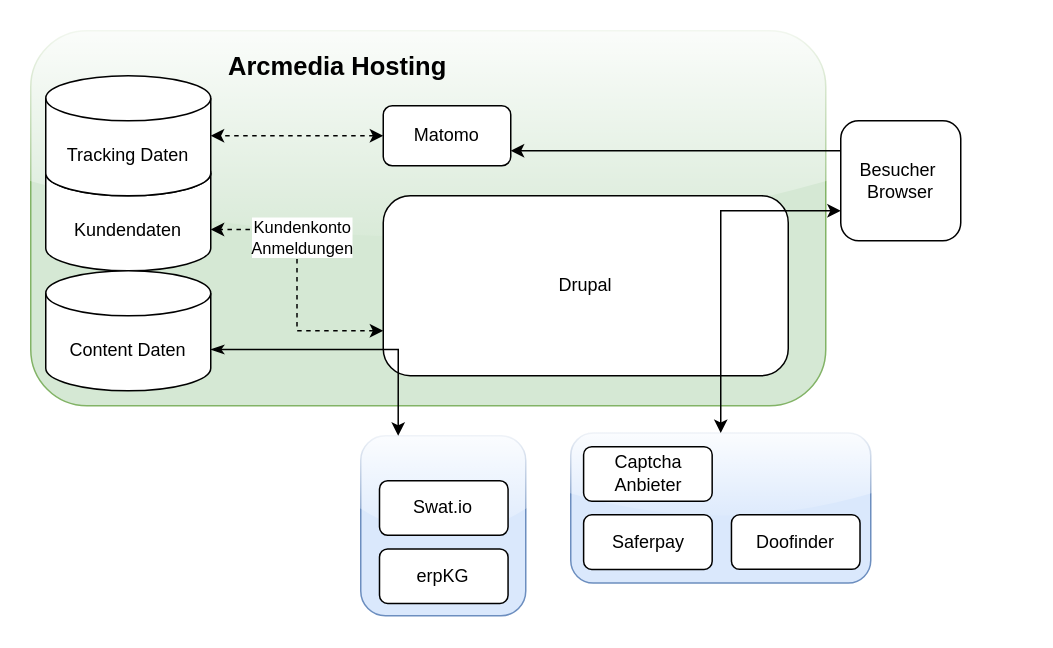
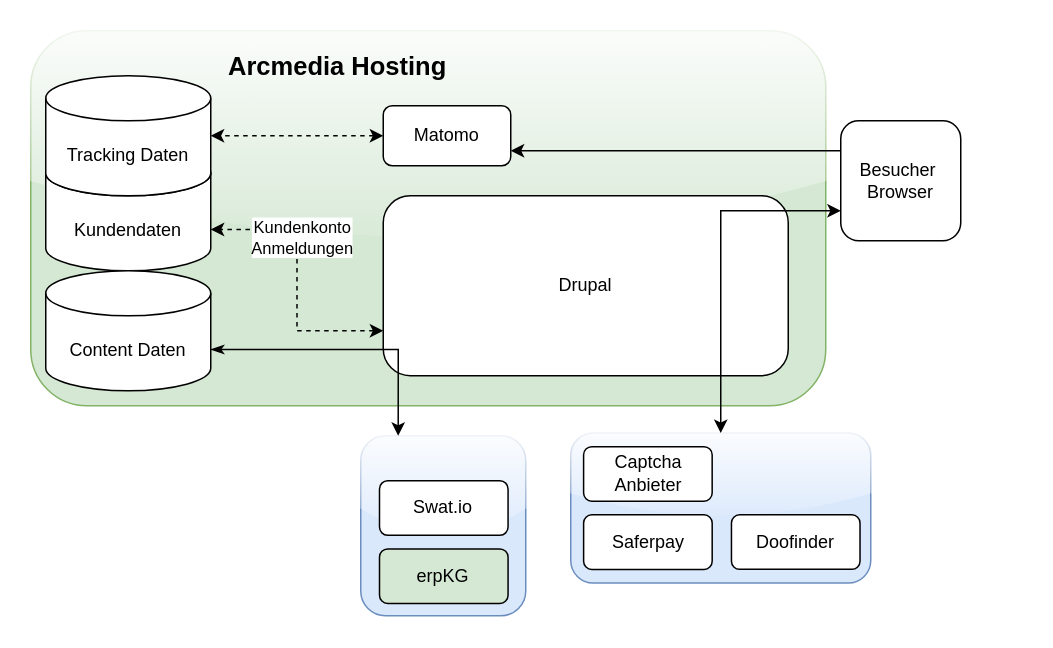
(444, 576) -> (444, 576)
